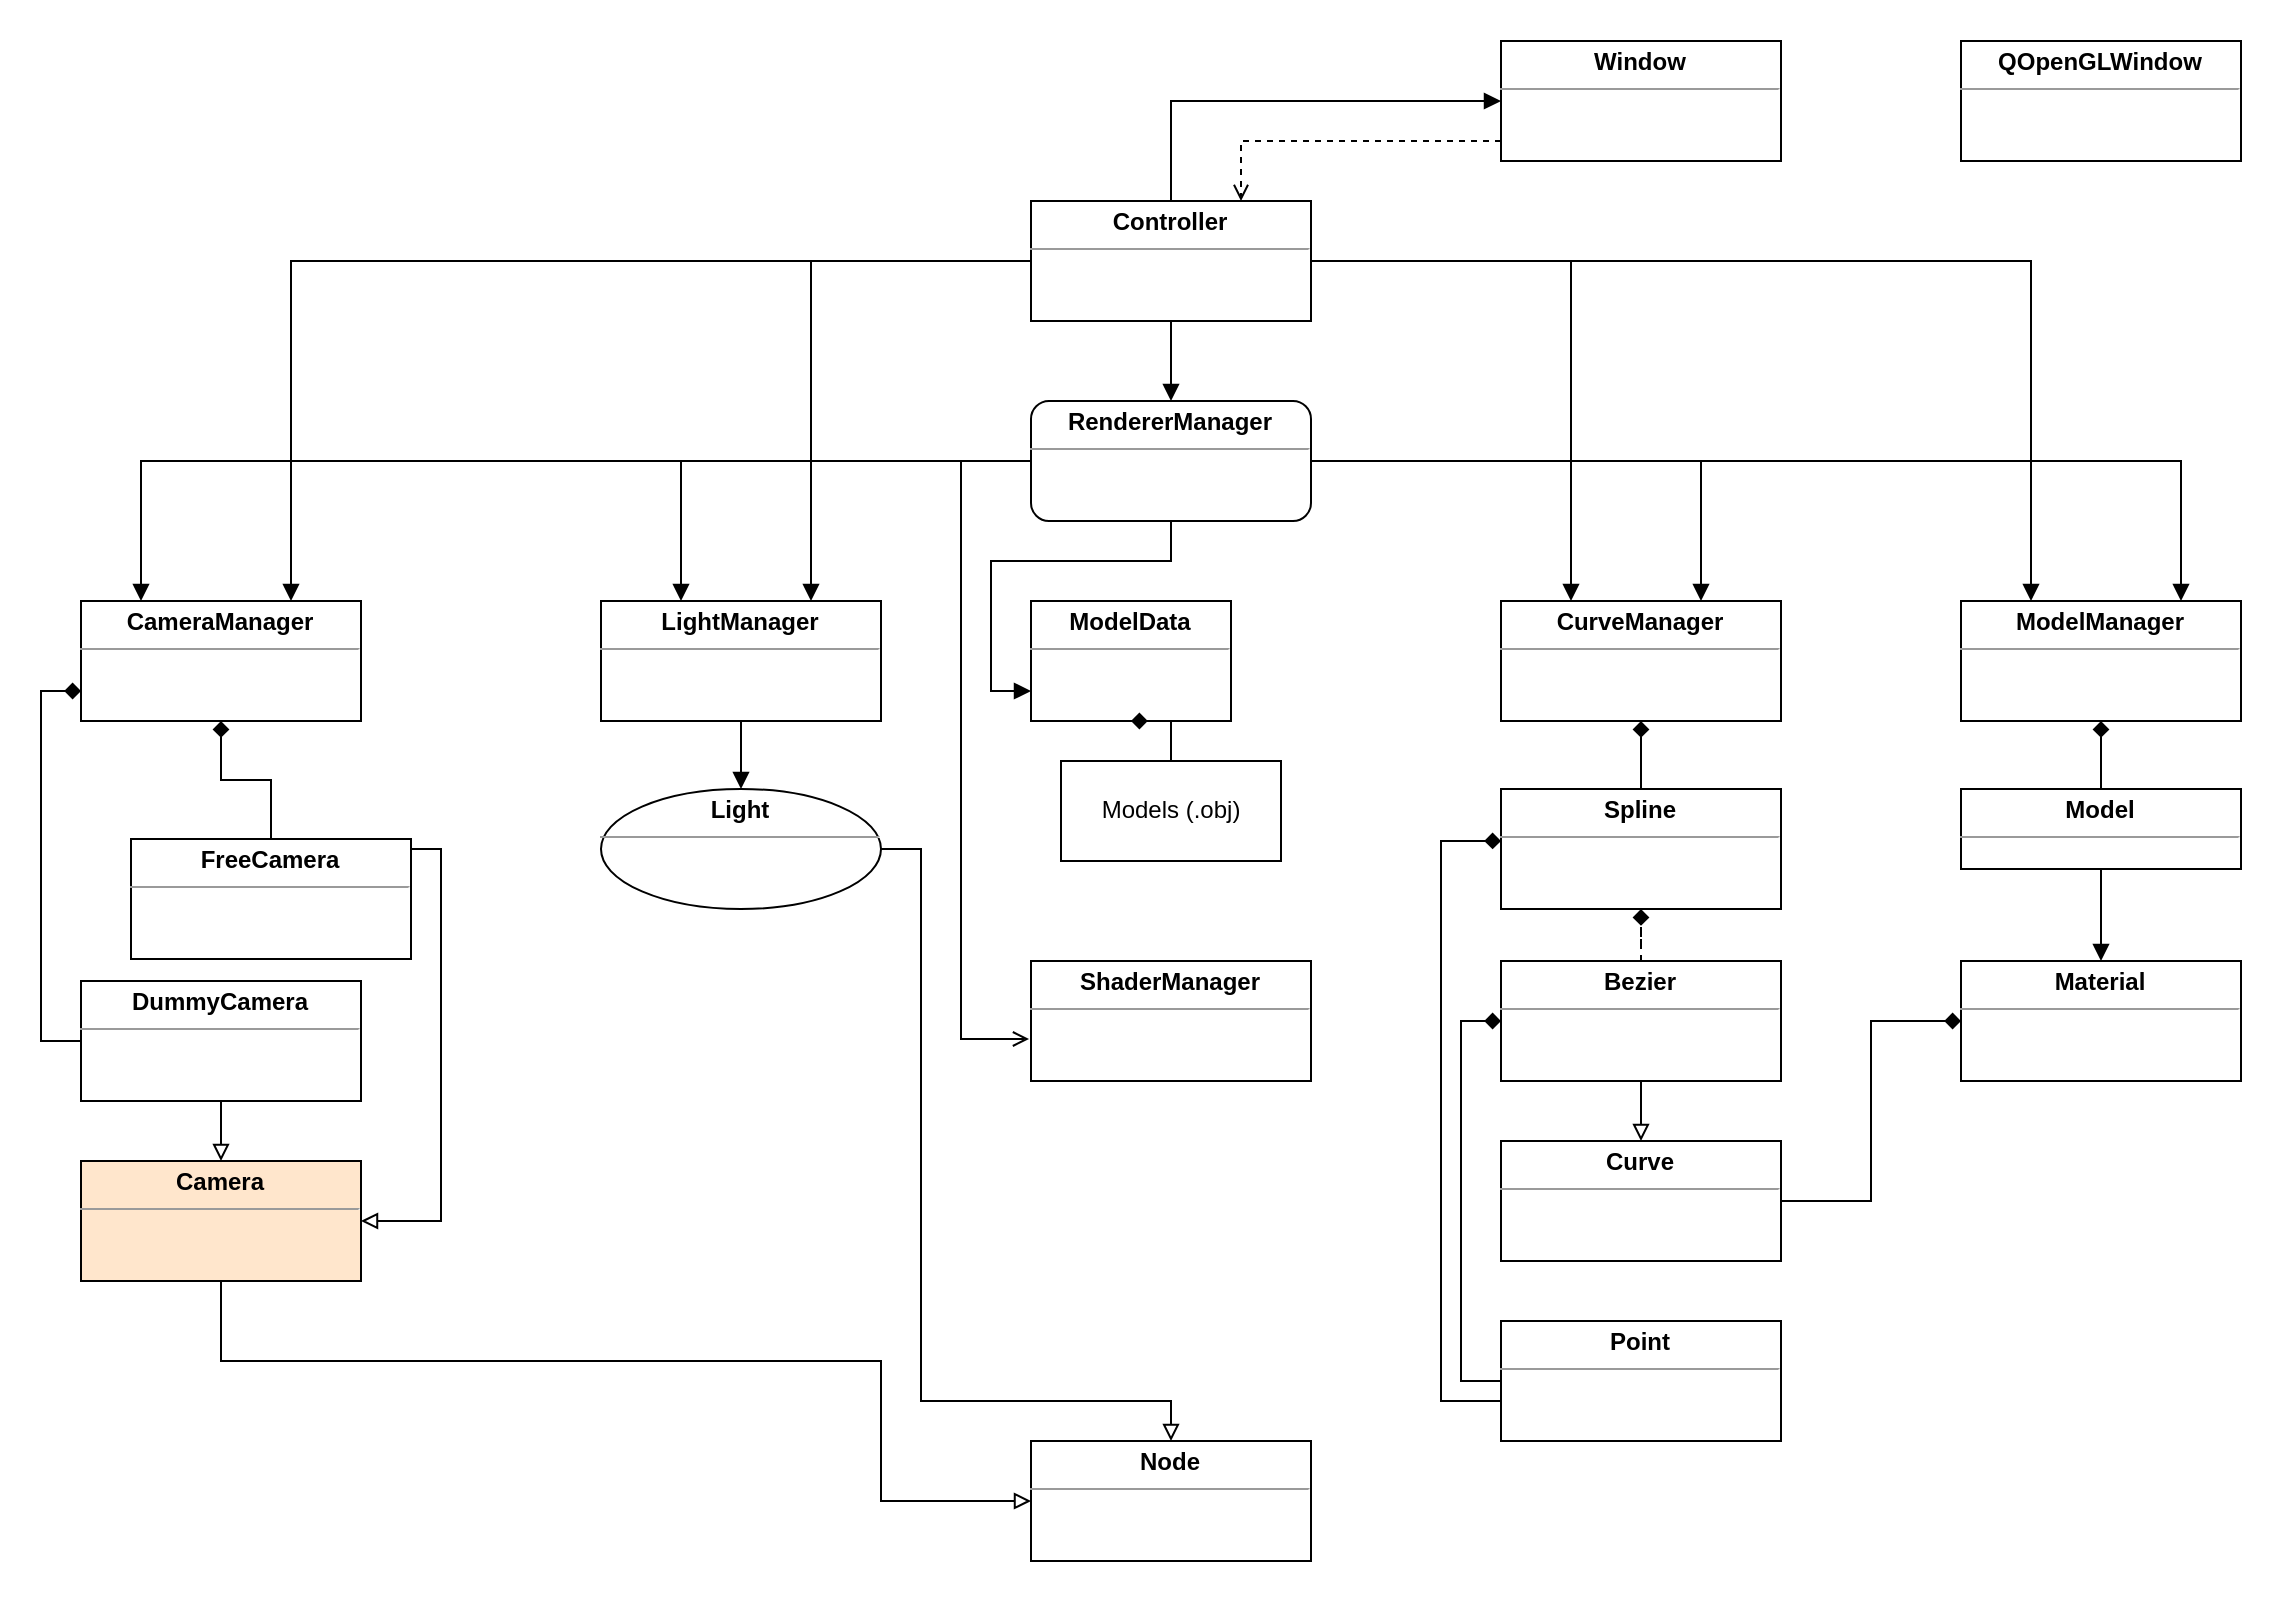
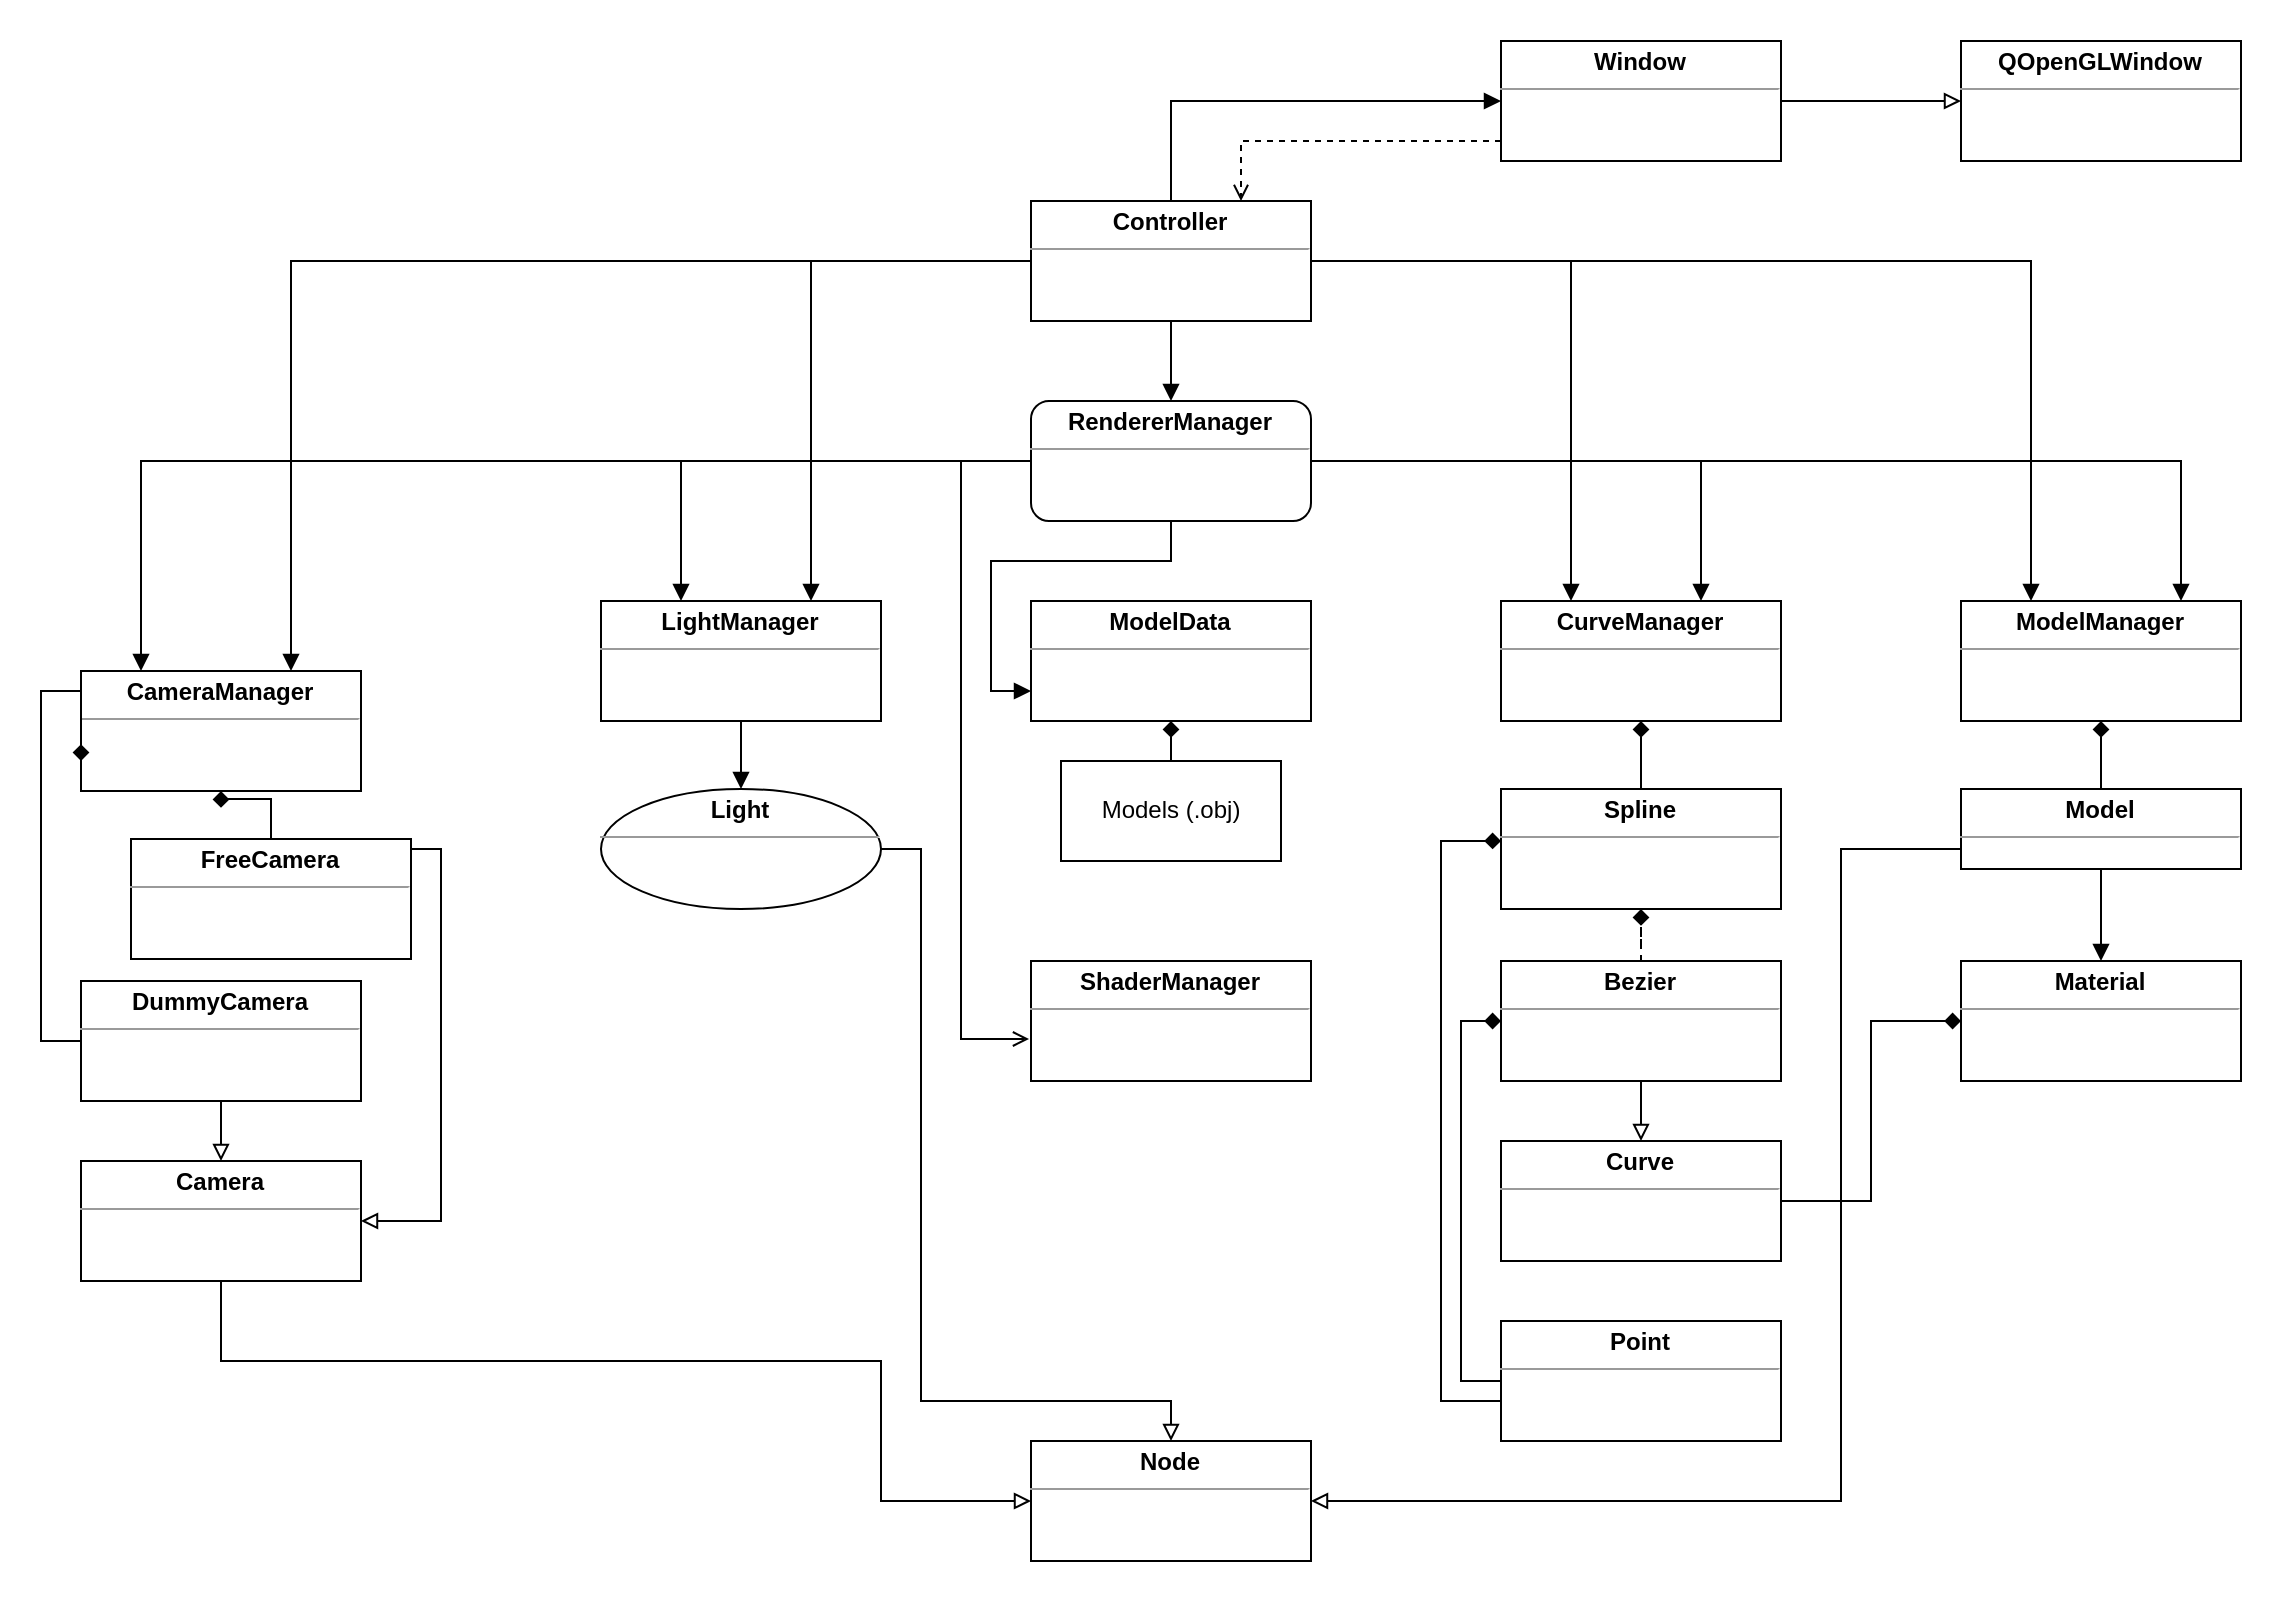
none -> (1862, 101)
(221, 661) -> (221, 731)
(1131, 661) -> (1171, 661)
(221, 1221) -> (221, 1221)
none -> (1841, 1371)
